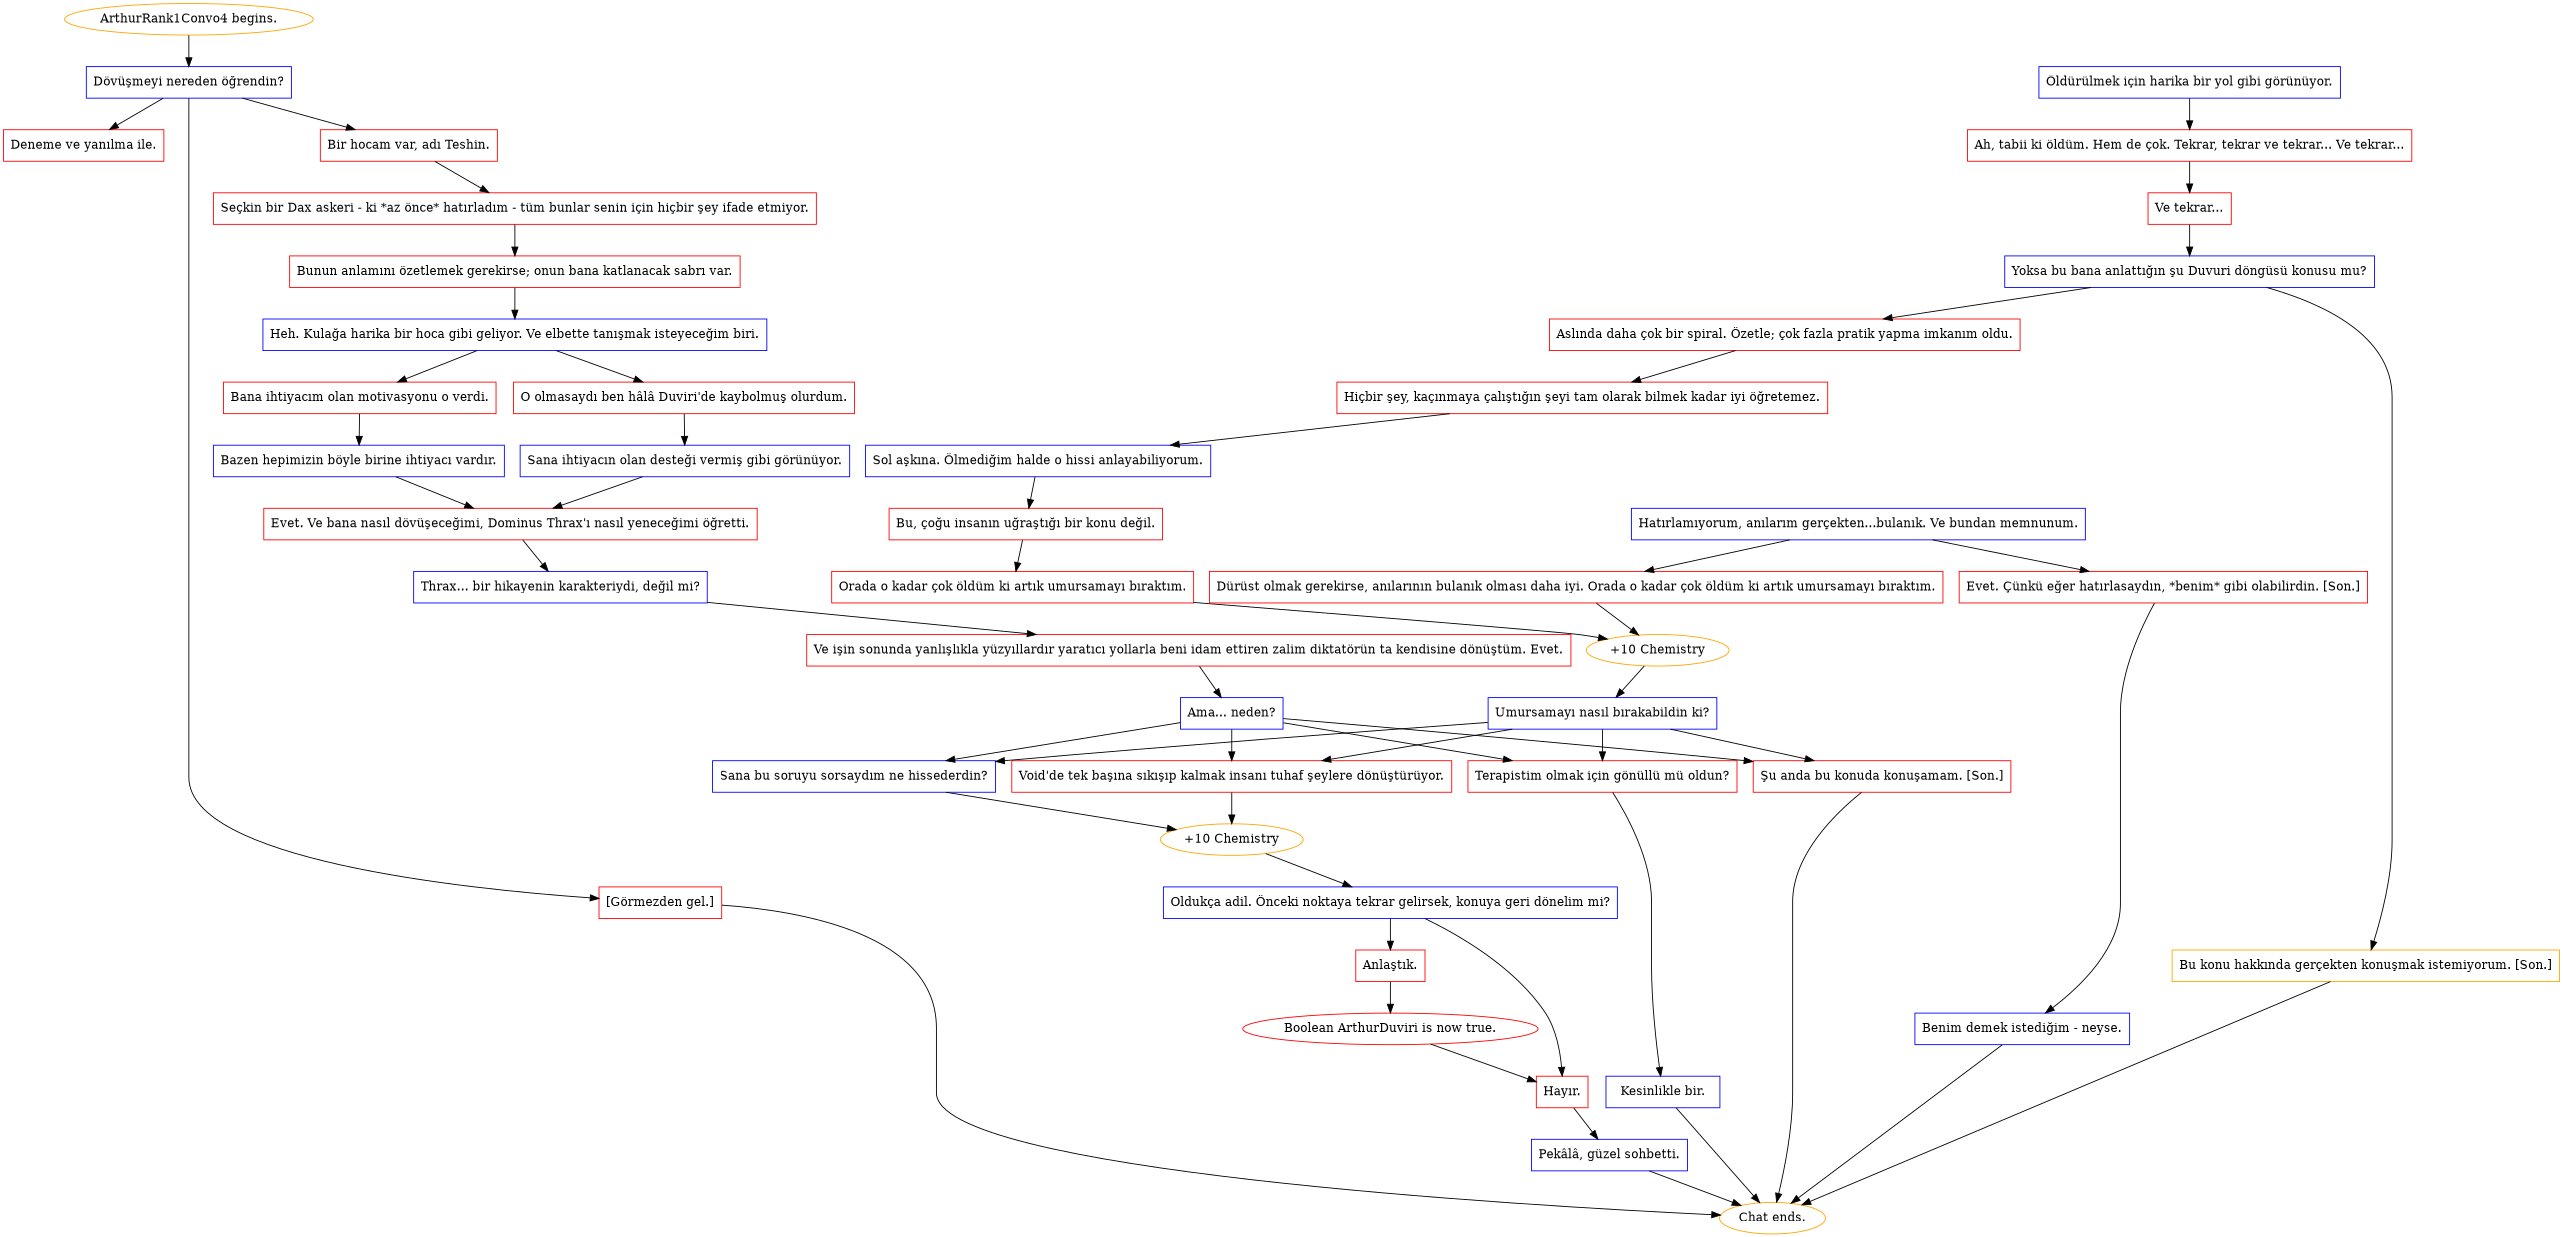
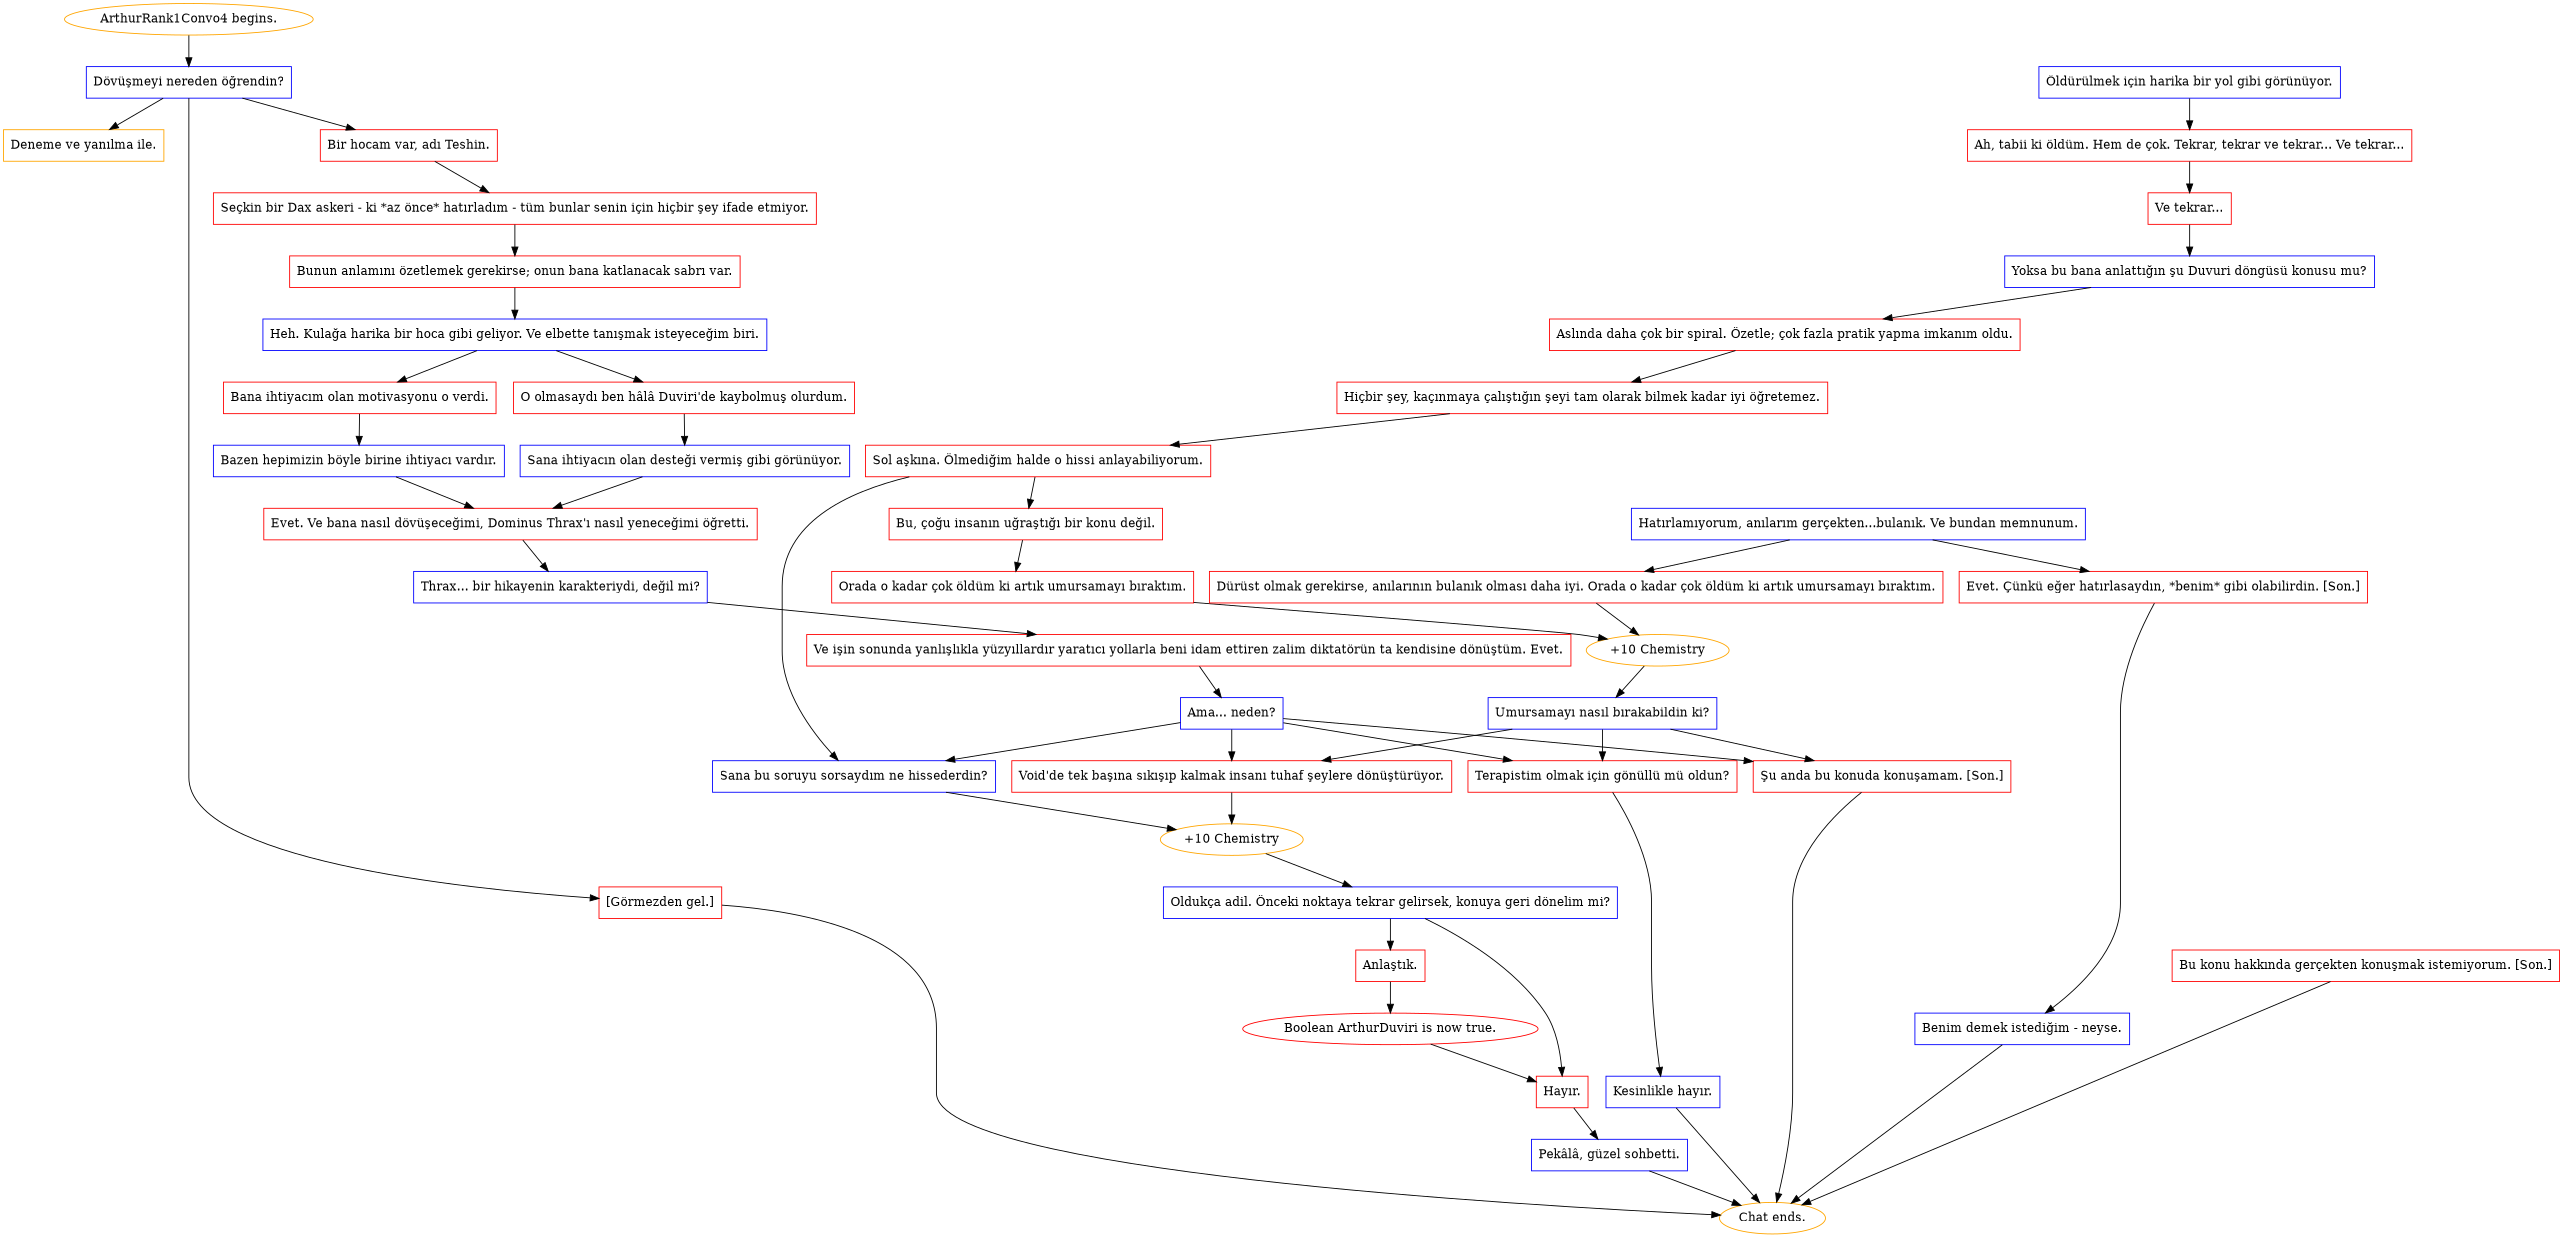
(84, 145) -> (84, 145)
(1038, 461) -> (1038, 461)
(2392, 581) -> none
(1246, 741) -> (782, 586)
(2366, 966) -> (2366, 966)
(1663, 1092) -> (1663, 1092)
